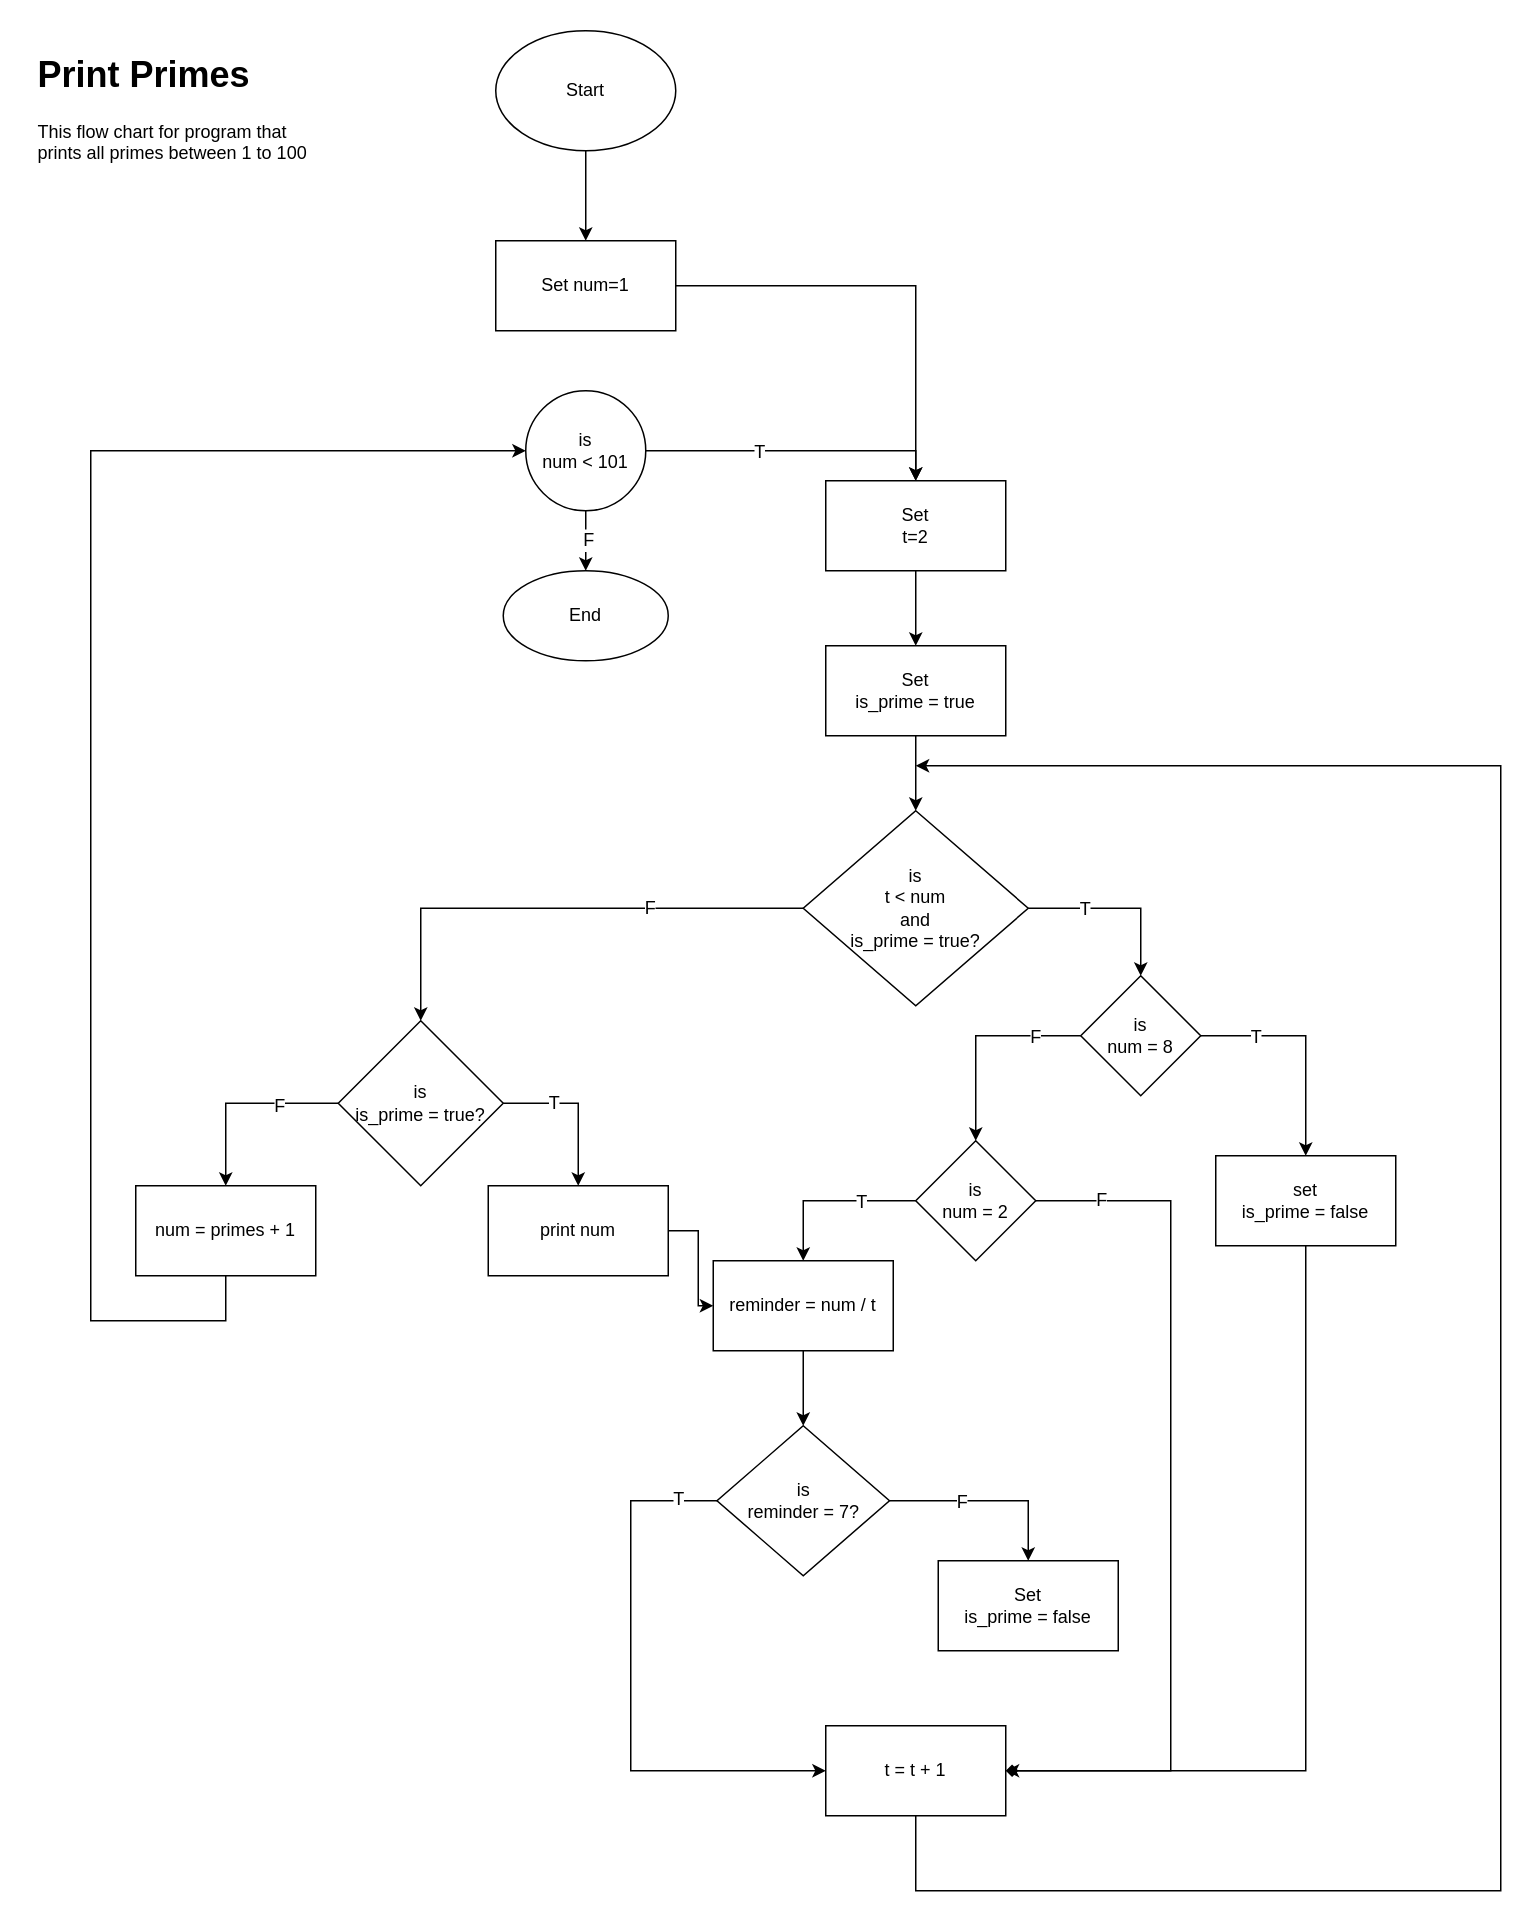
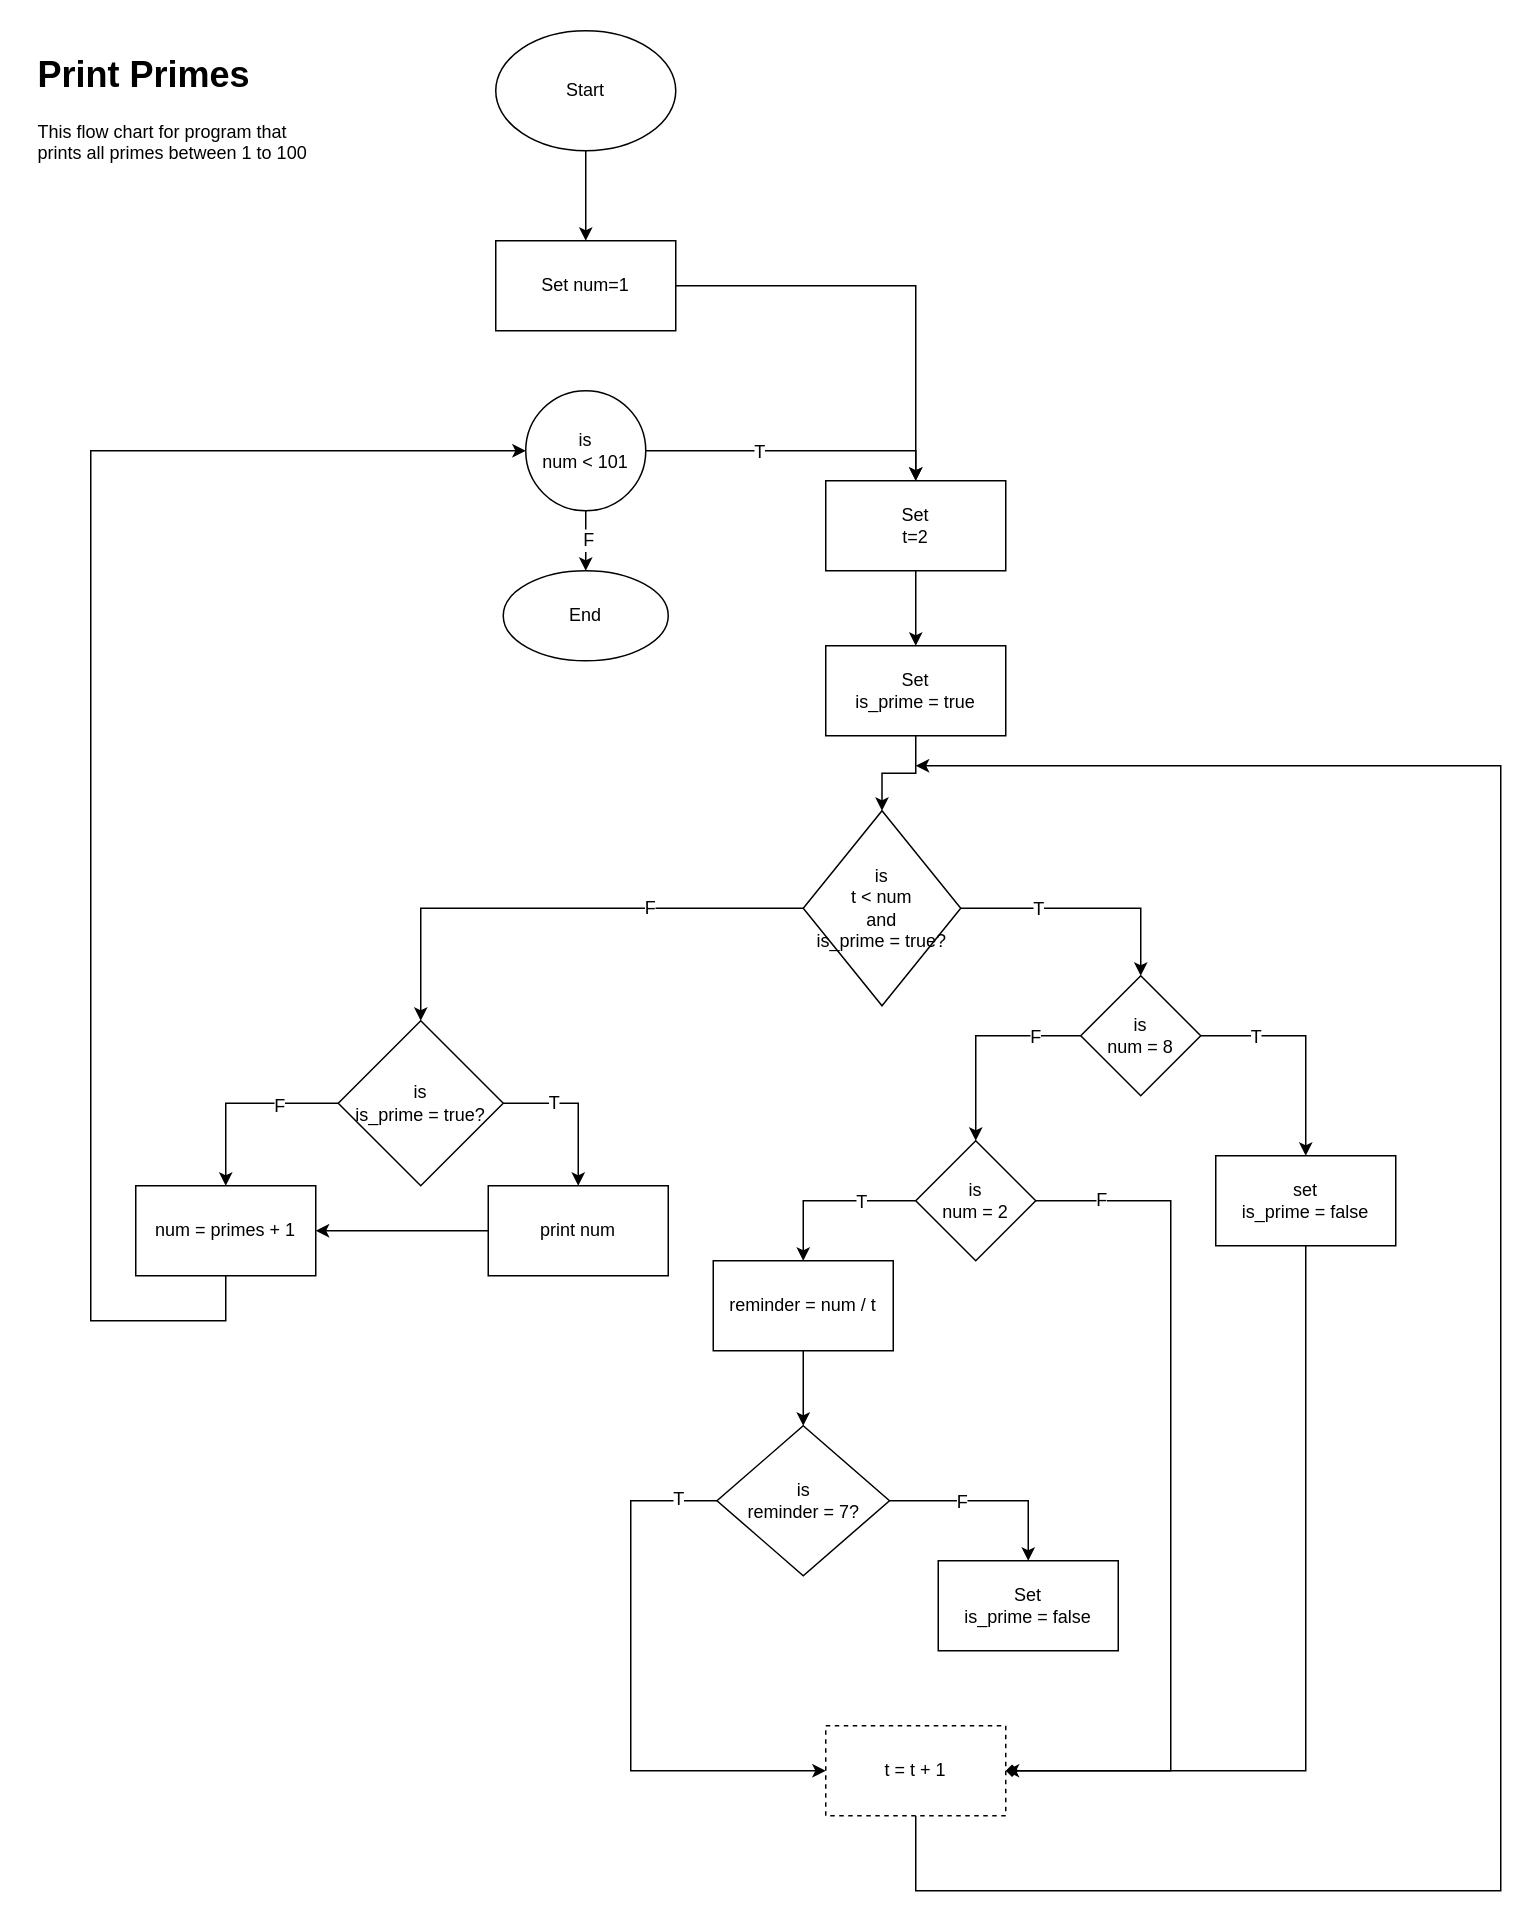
(916, 908) -> (882, 908)
(698, 1256) -> (407, 1231)
(916, 1771) -> (916, 1771)
